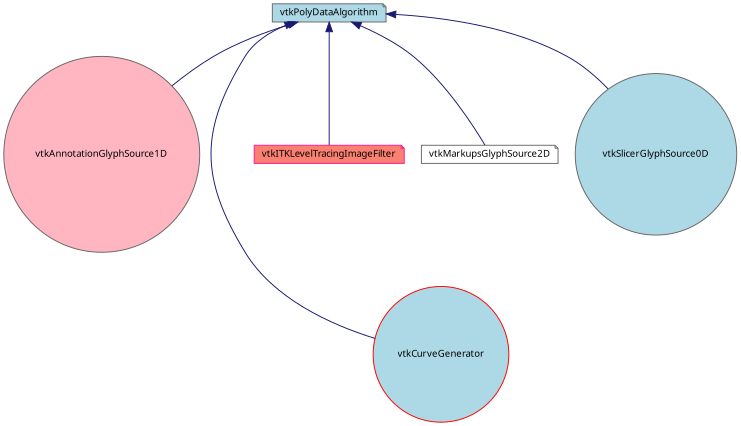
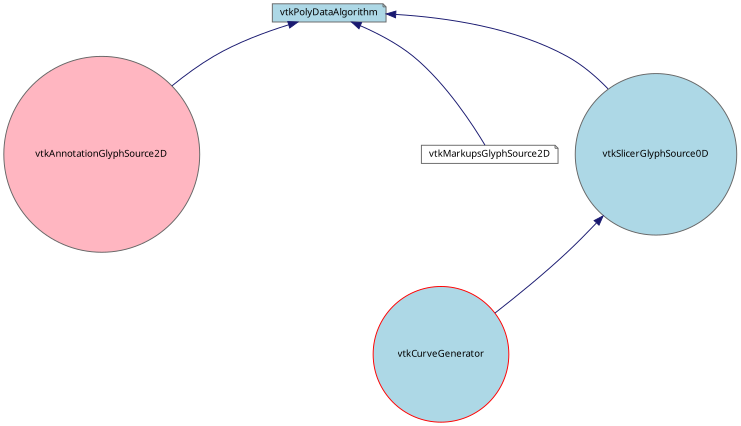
(102, 154) -> (102, 154)
(329, 154) -> none
(222, 207) -> (548, 270)
